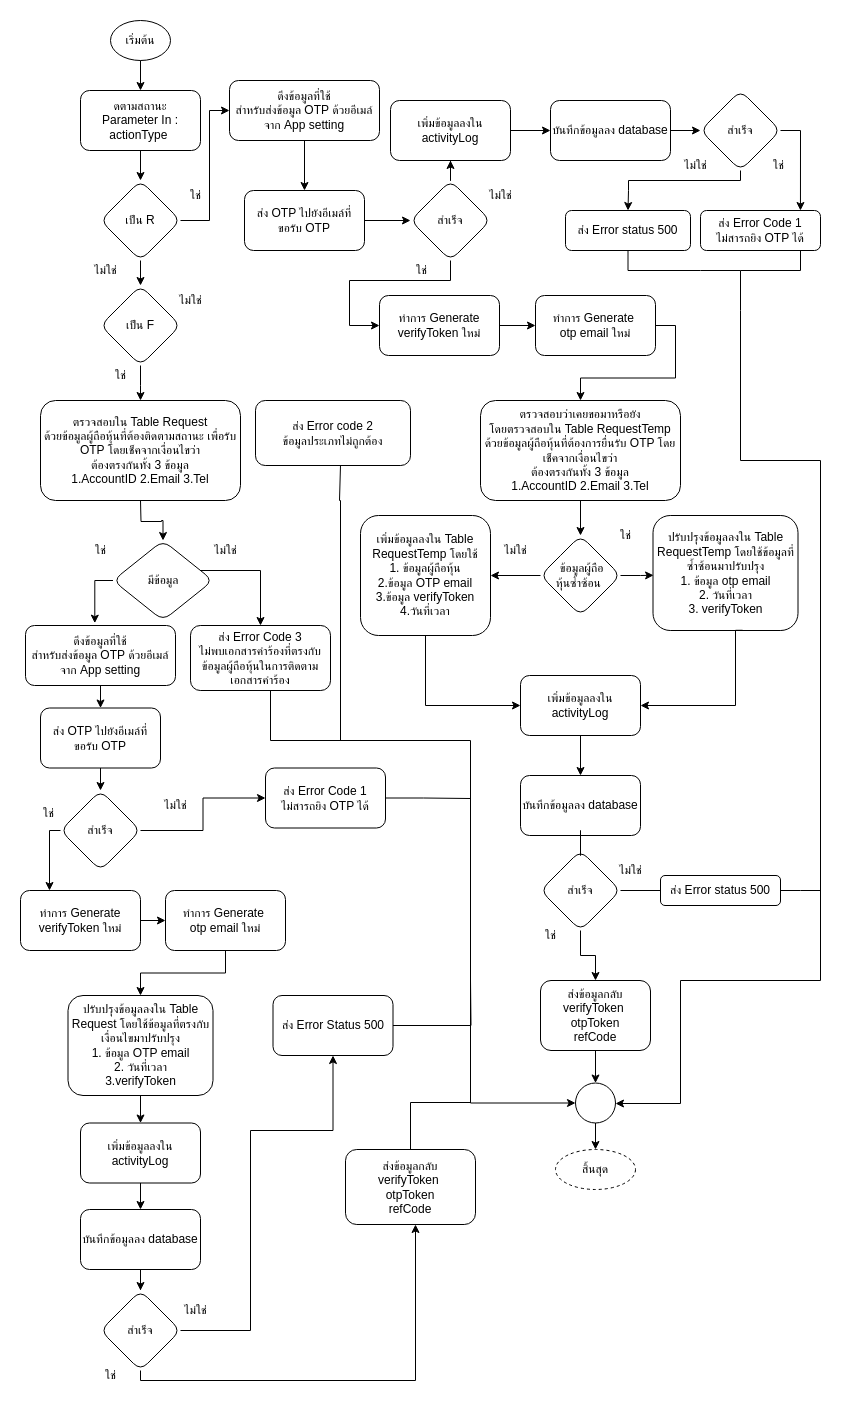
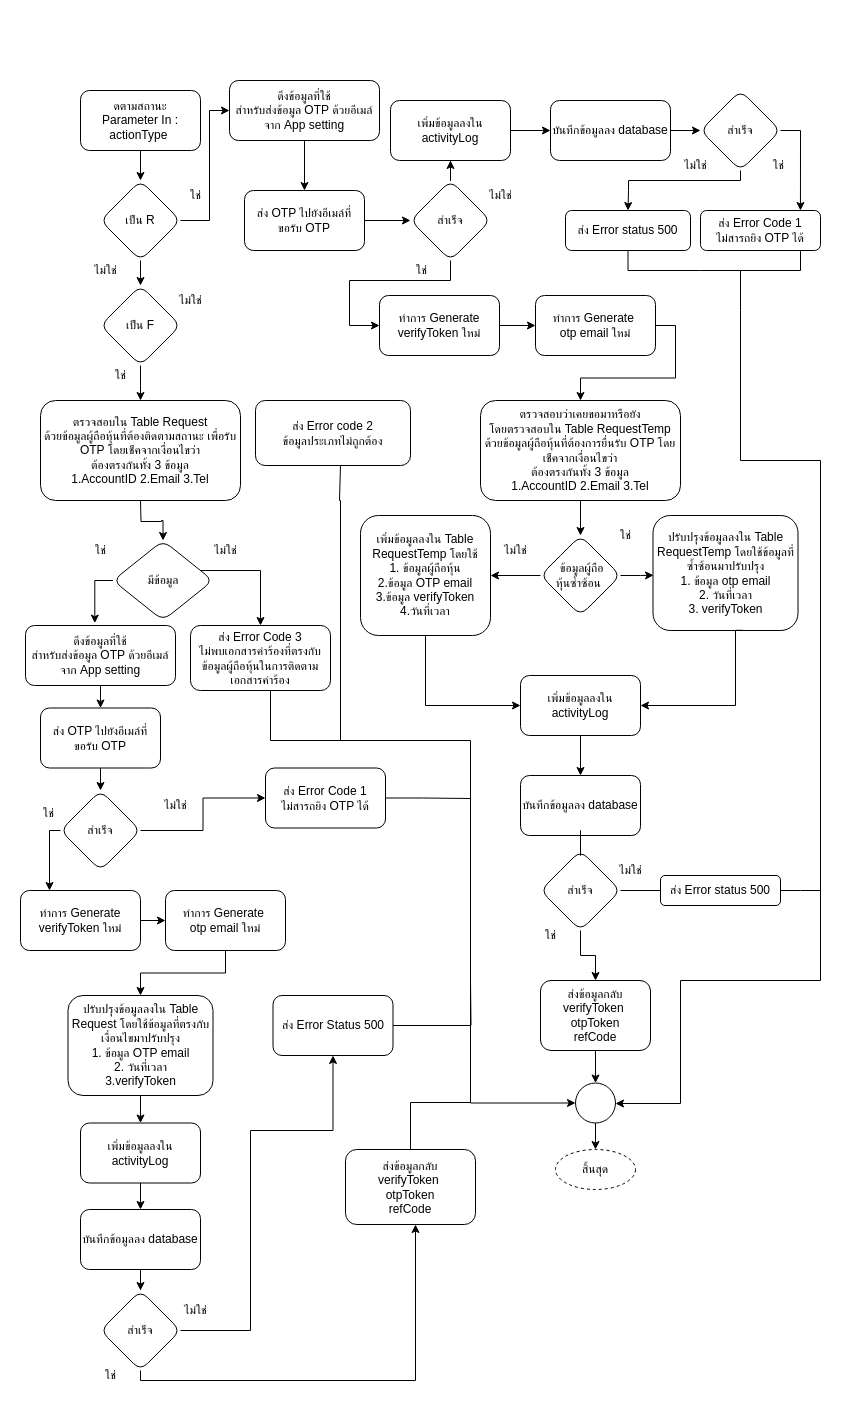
(141, 41) -> none
(141, 80) -> none
